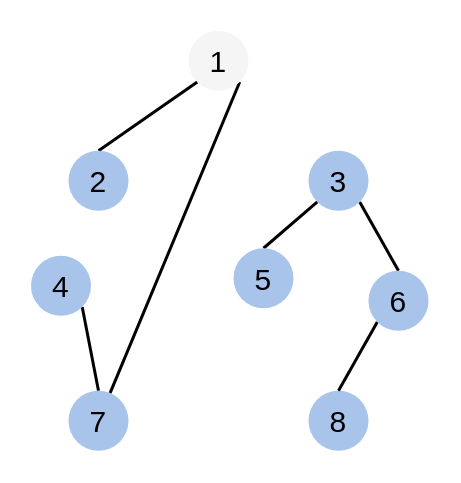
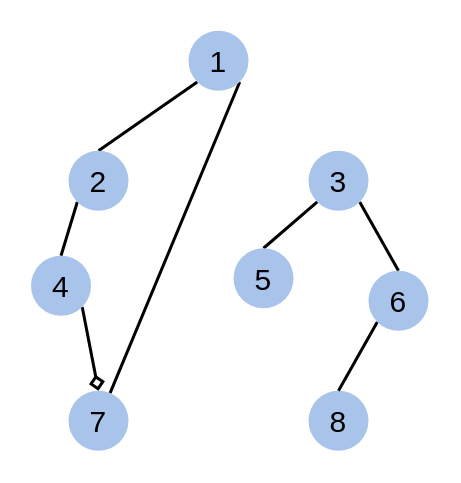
(218, 61) -> (218, 61)
none -> (69, 229)
(97, 382) -> (95, 375)
